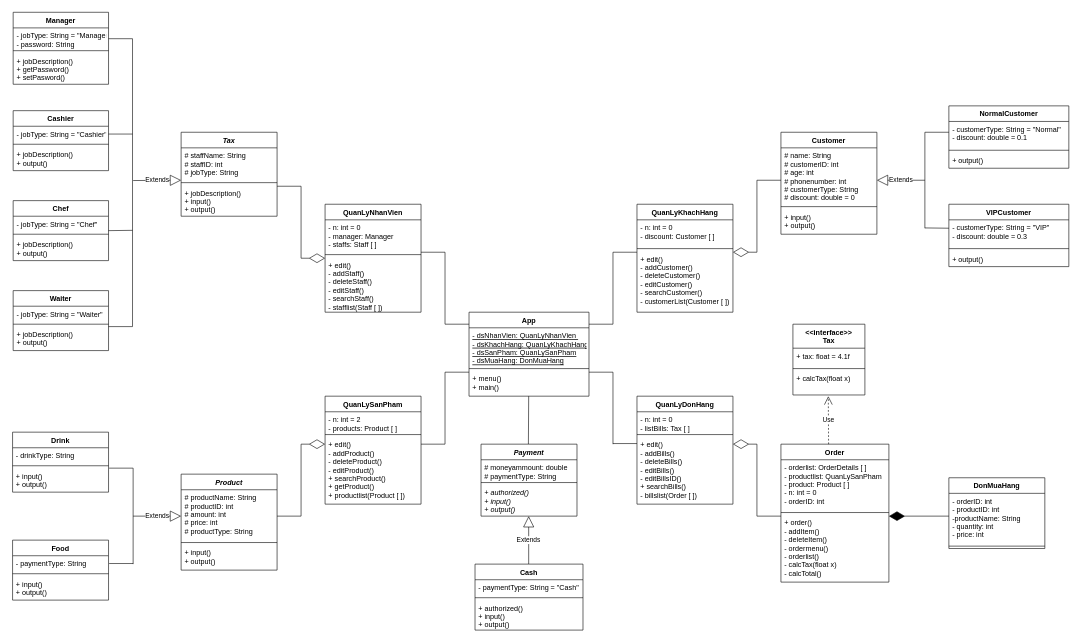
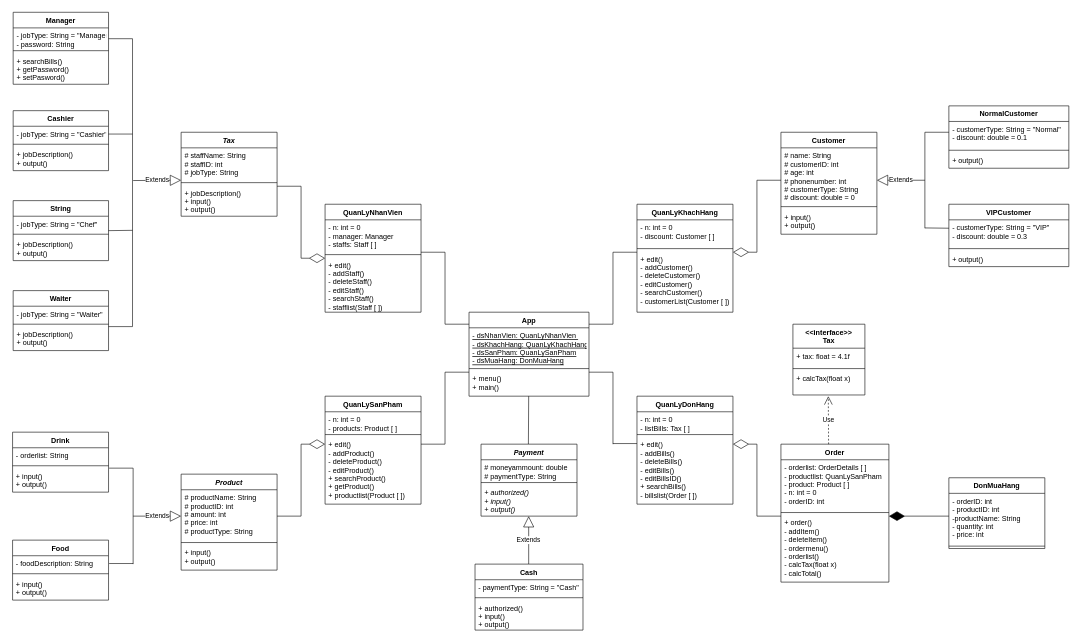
(50, 61) -> (43, 61)
(60, 209) -> (60, 209)
(347, 420) -> (347, 420)
(49, 456) -> (48, 456)
(54, 564) -> (60, 564)
